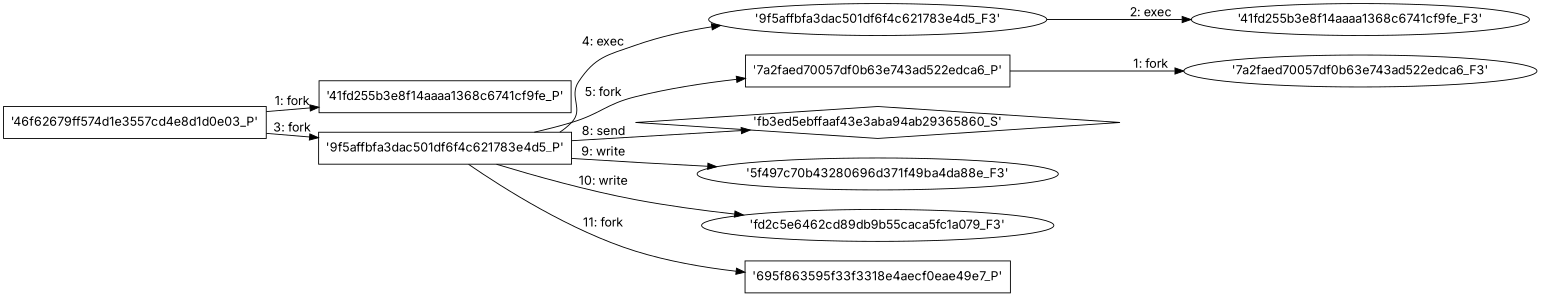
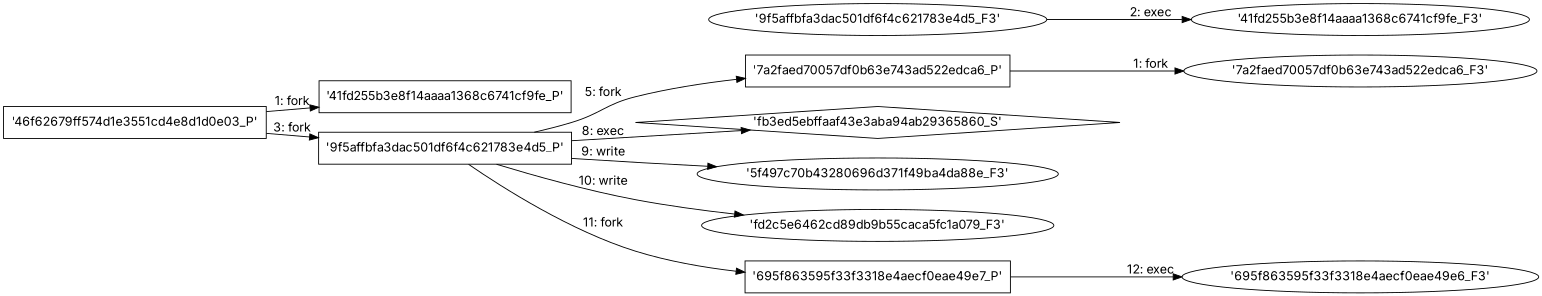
(612, 53) -> none
(135, 122) -> (135, 122)
(604, 132) -> (604, 132)
none -> (1360, 277)
